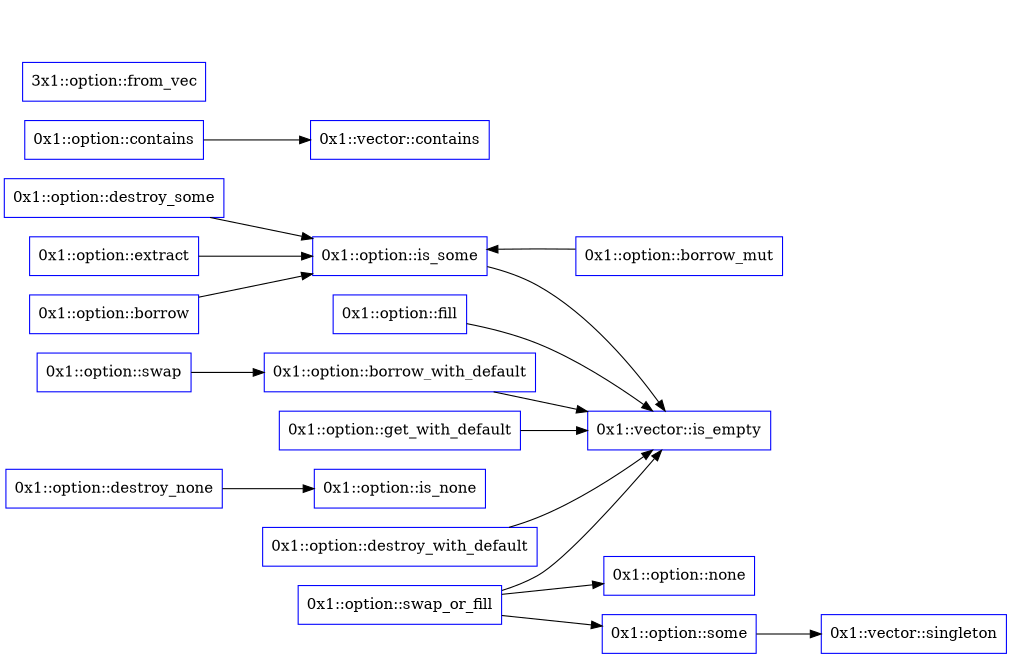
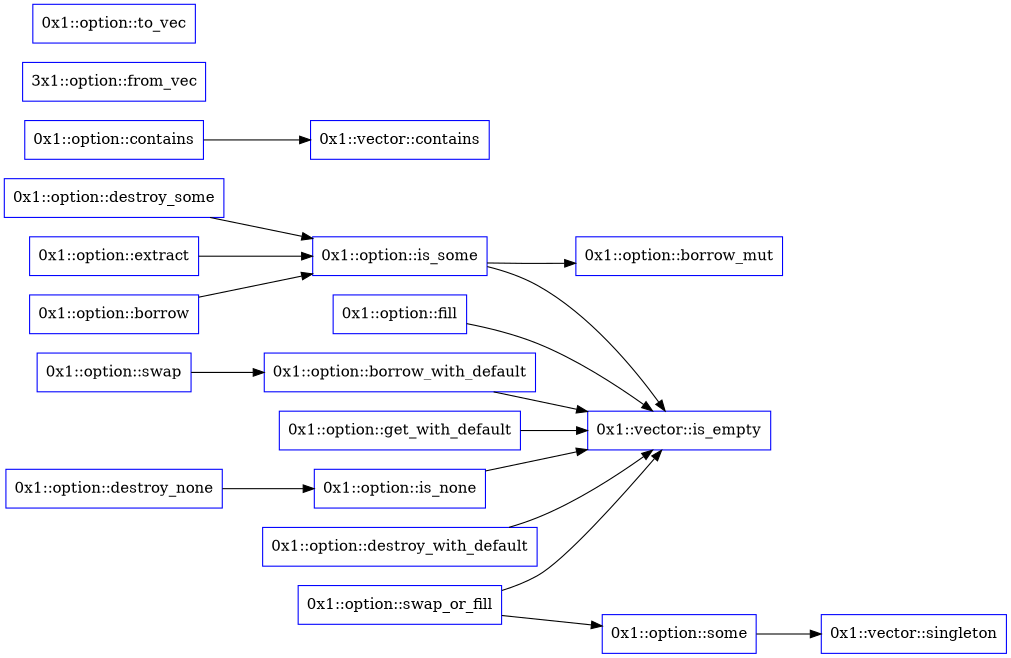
none -> (114, 24)
(537, 249) -> (526, 263)
none -> (531, 461)
(679, 576) -> none
